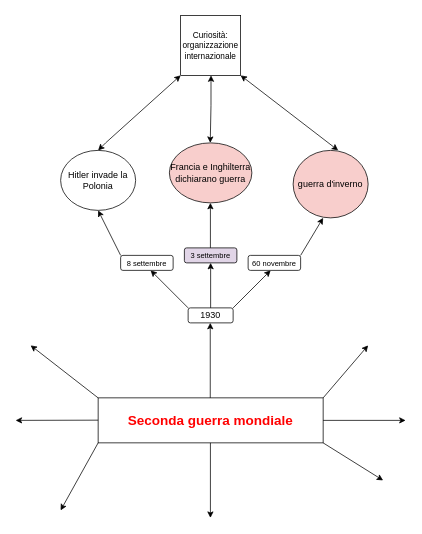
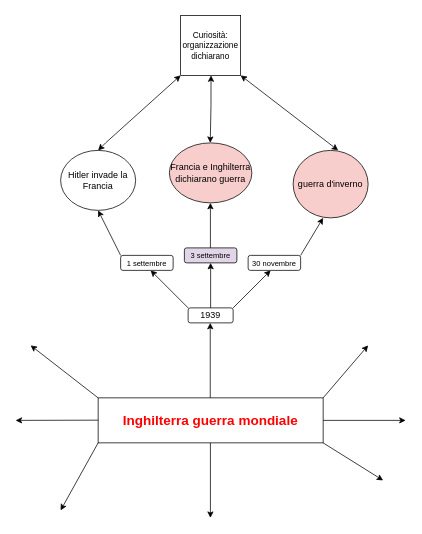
(210, 45) -> (210, 45)
(98, 180) -> (98, 180)
(147, 263) -> (147, 263)
(274, 263) -> (274, 263)
(210, 315) -> (210, 315)
(210, 420) -> (210, 420)
